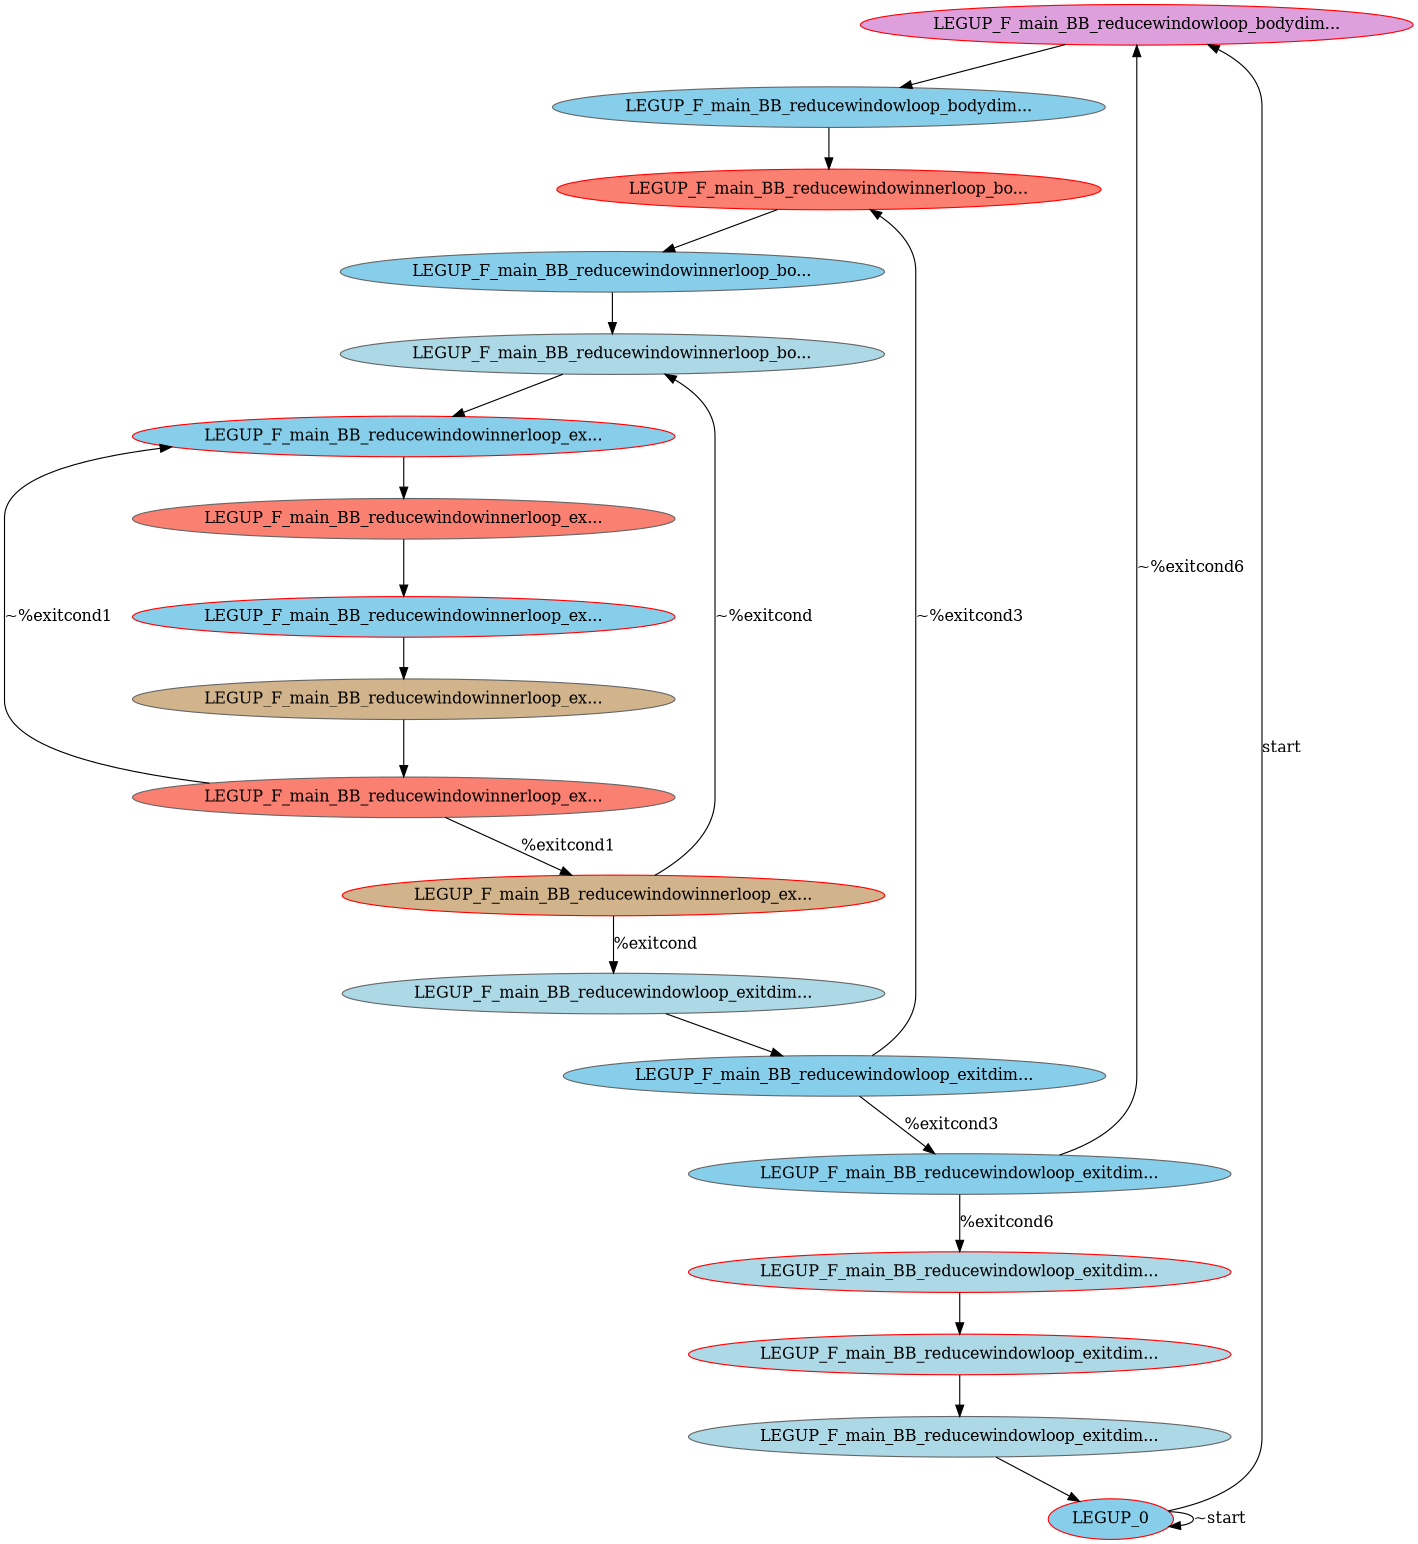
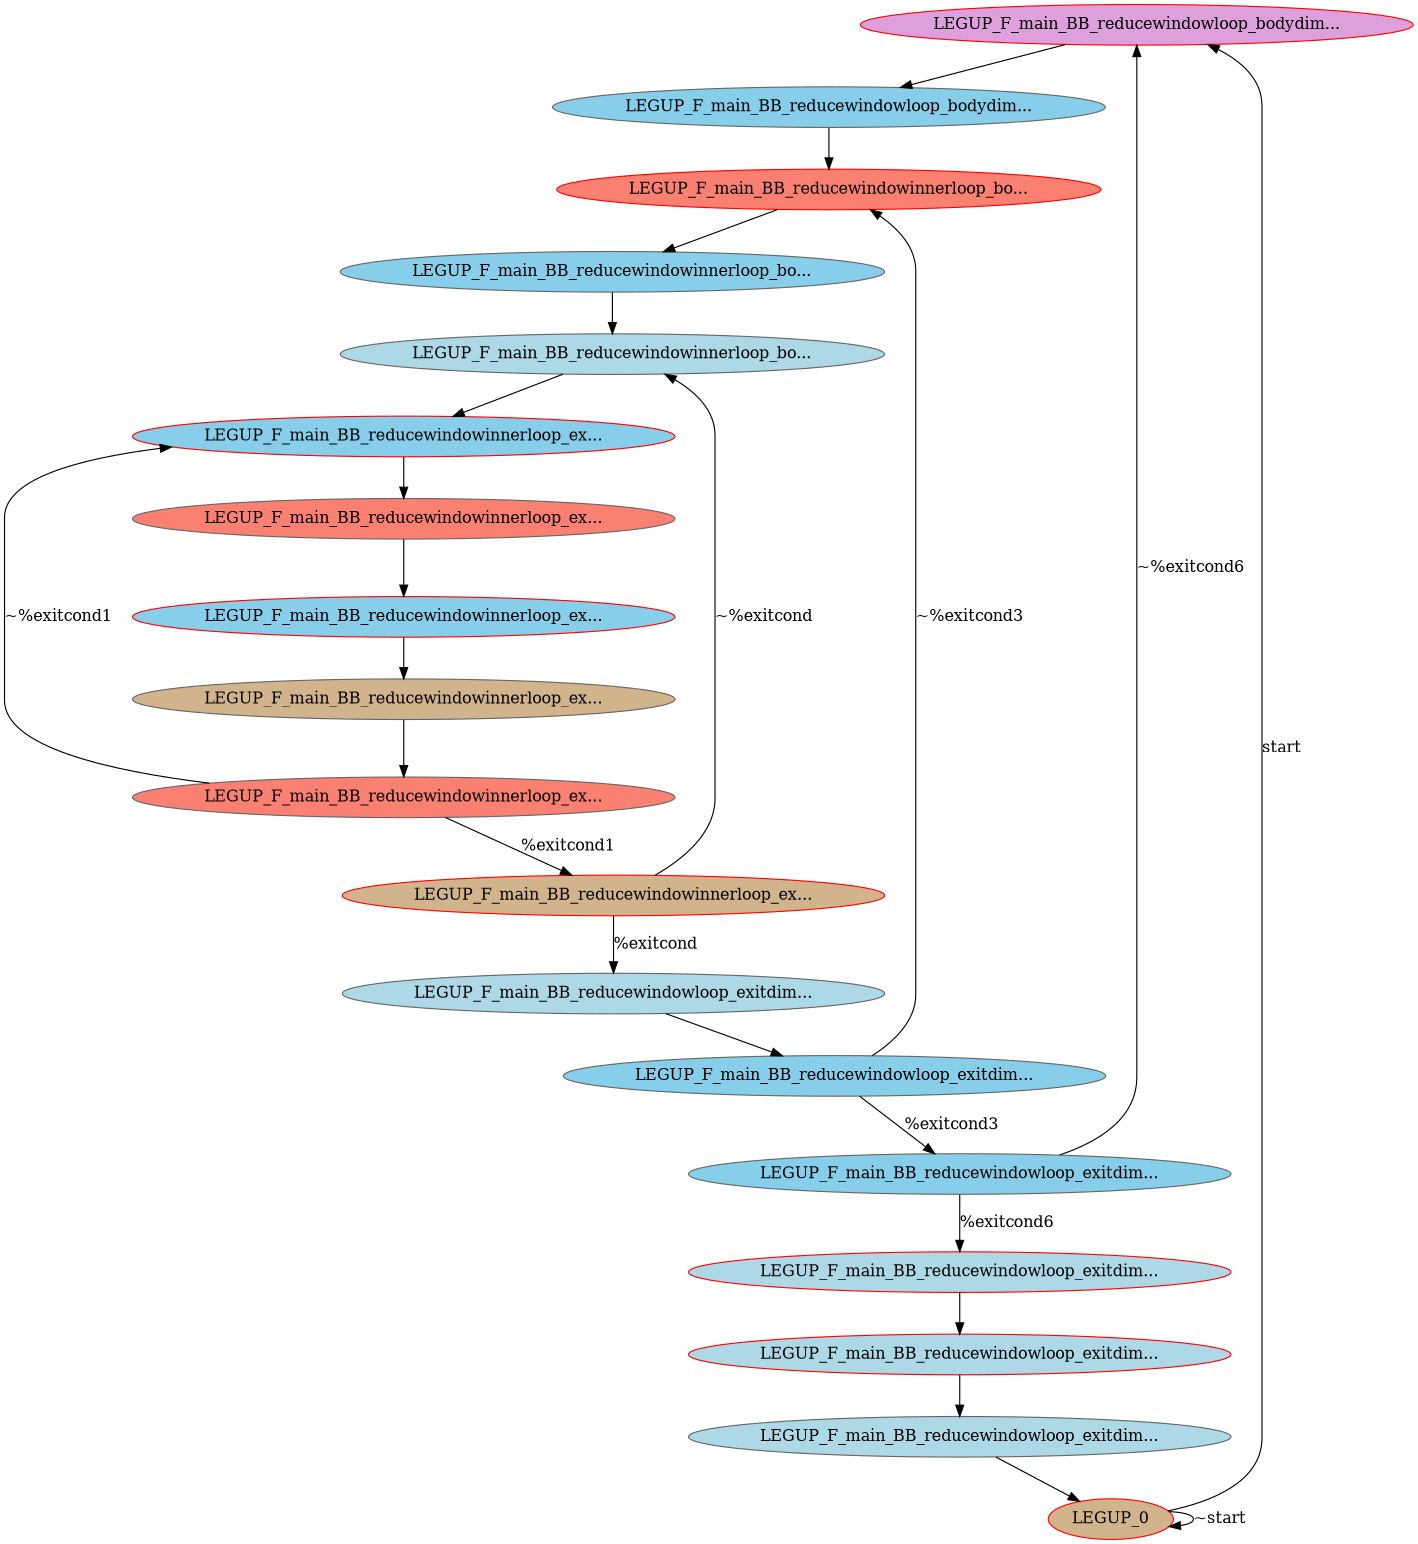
(1111, 1519) -> (1111, 1519)
